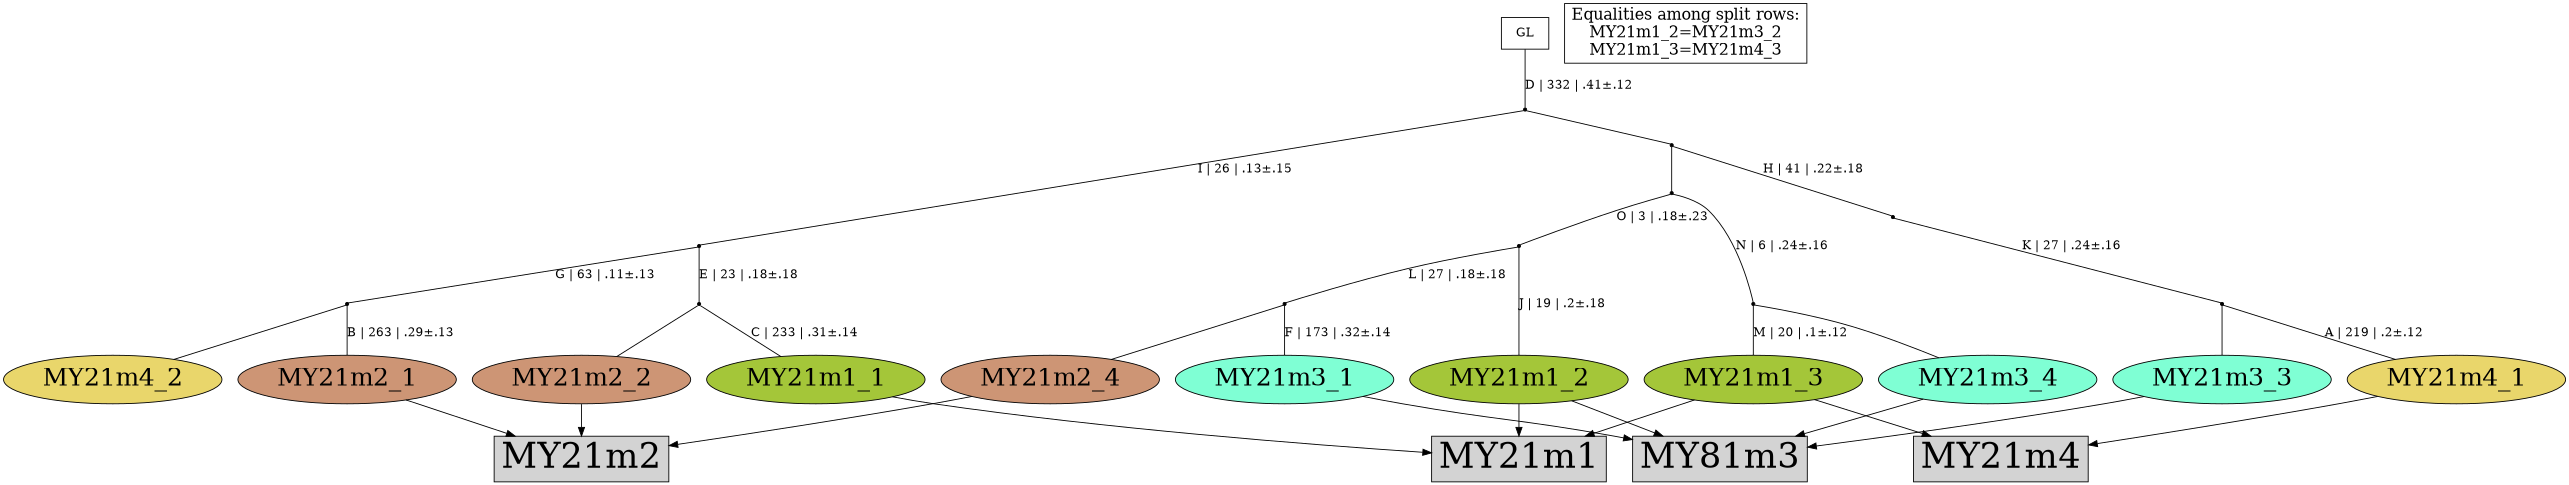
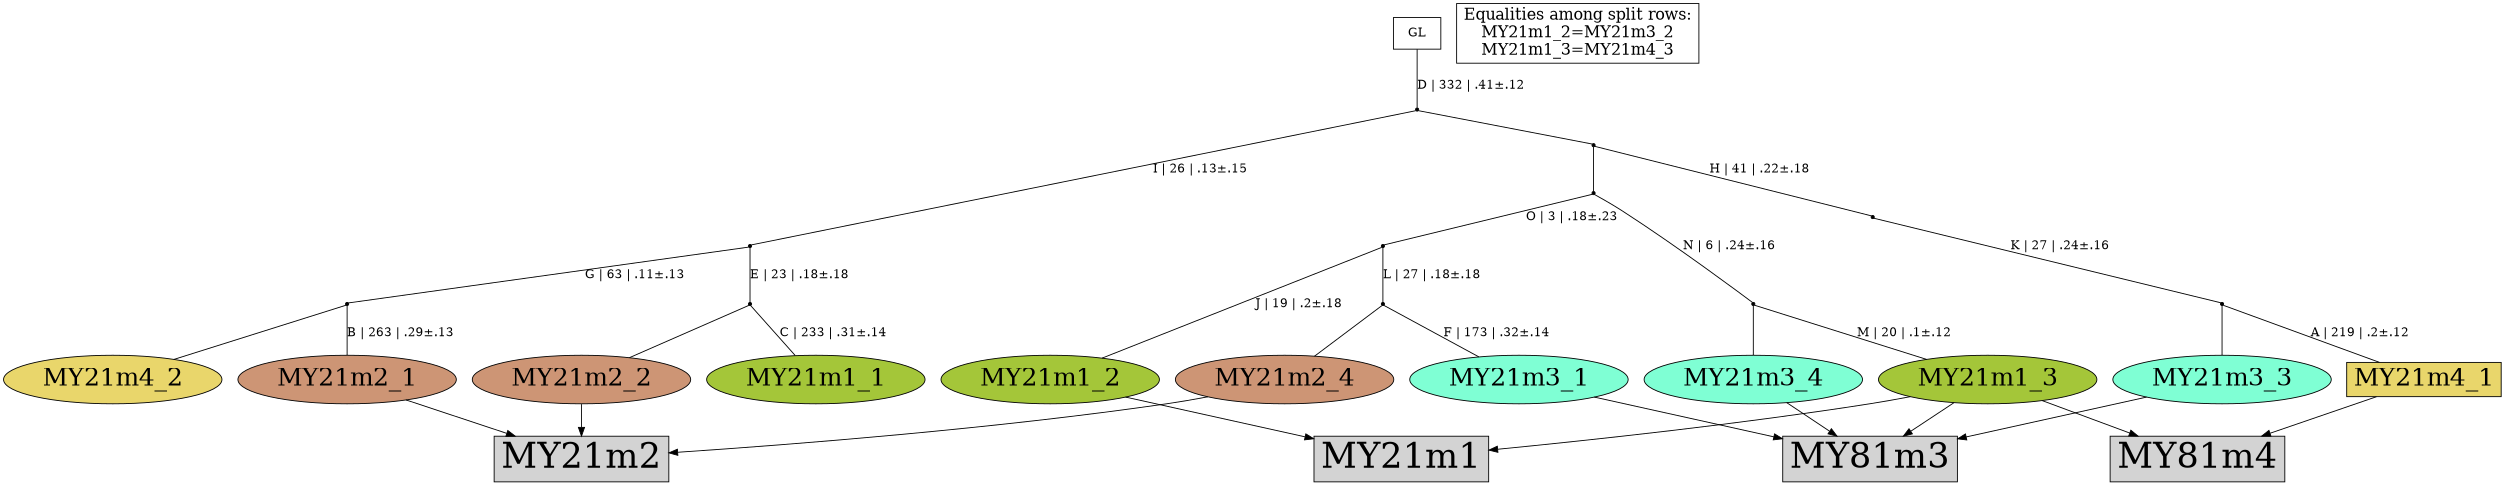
(2456, 380) -> (2424, 380)
(1613, 417) -> (1933, 417)
(1157, 430) -> none
(2001, 459) -> (2198, 459)
